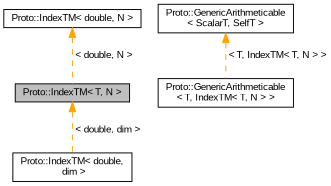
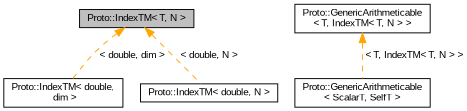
(72, 61) -> (177, 59)
(226, 61) -> (363, 61)
